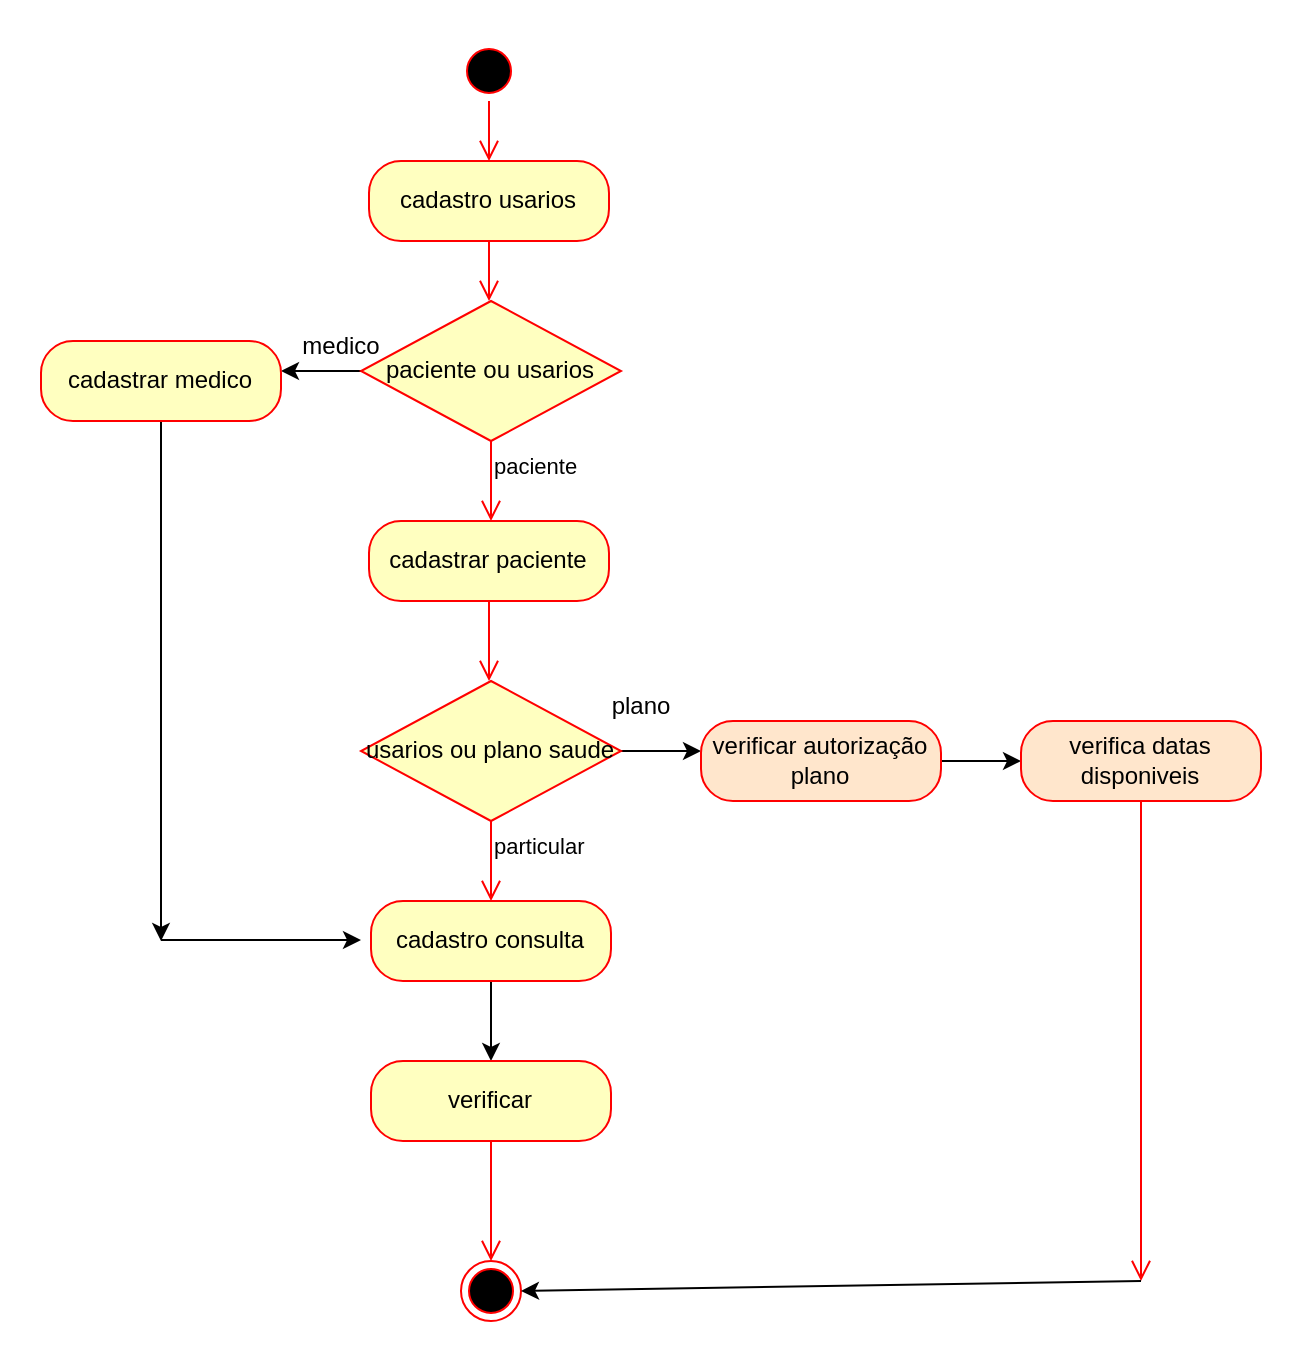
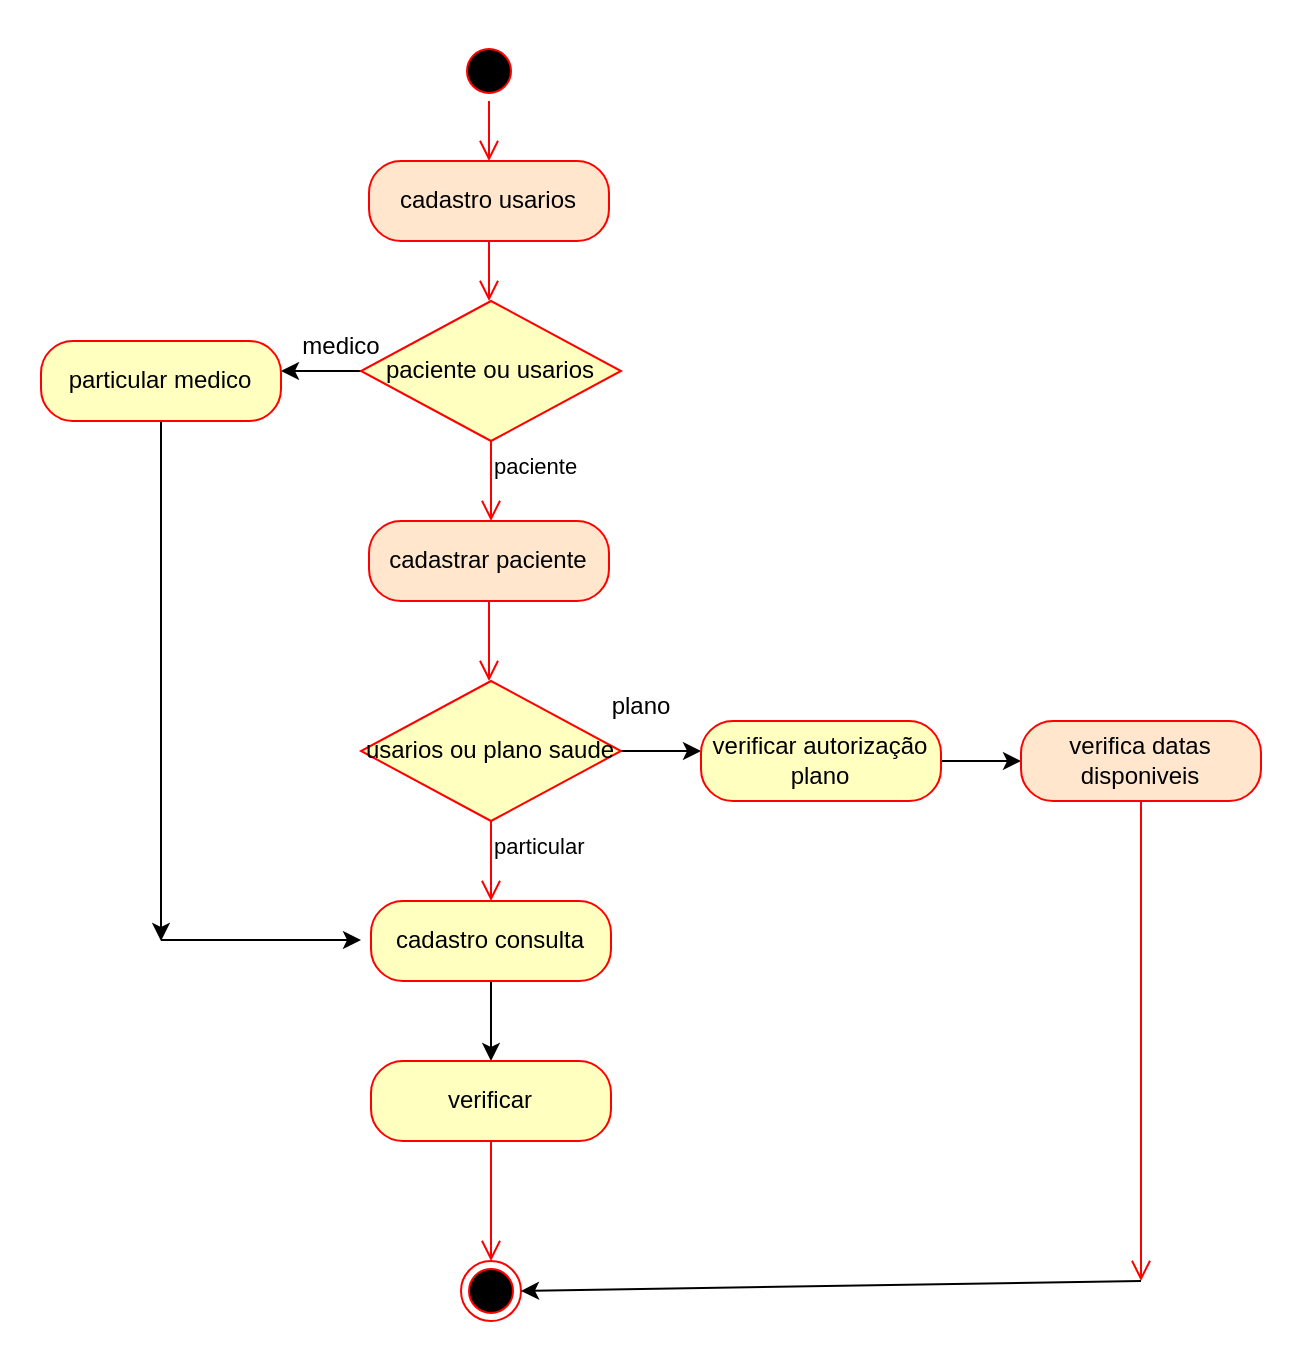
(489, 201) -> (489, 201)
(161, 381) -> (161, 381)
(489, 561) -> (489, 561)
(821, 761) -> (821, 761)
